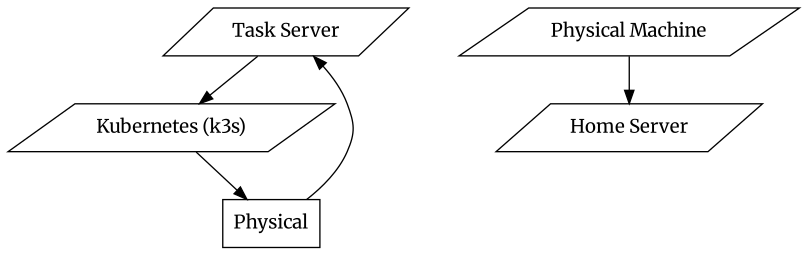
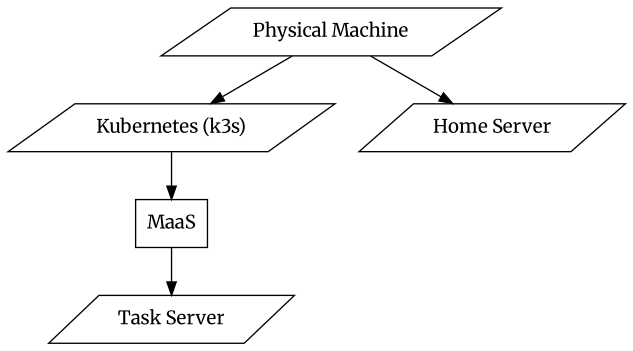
(234, 76) -> (257, 76)
(271, 224) -> (172, 224)
